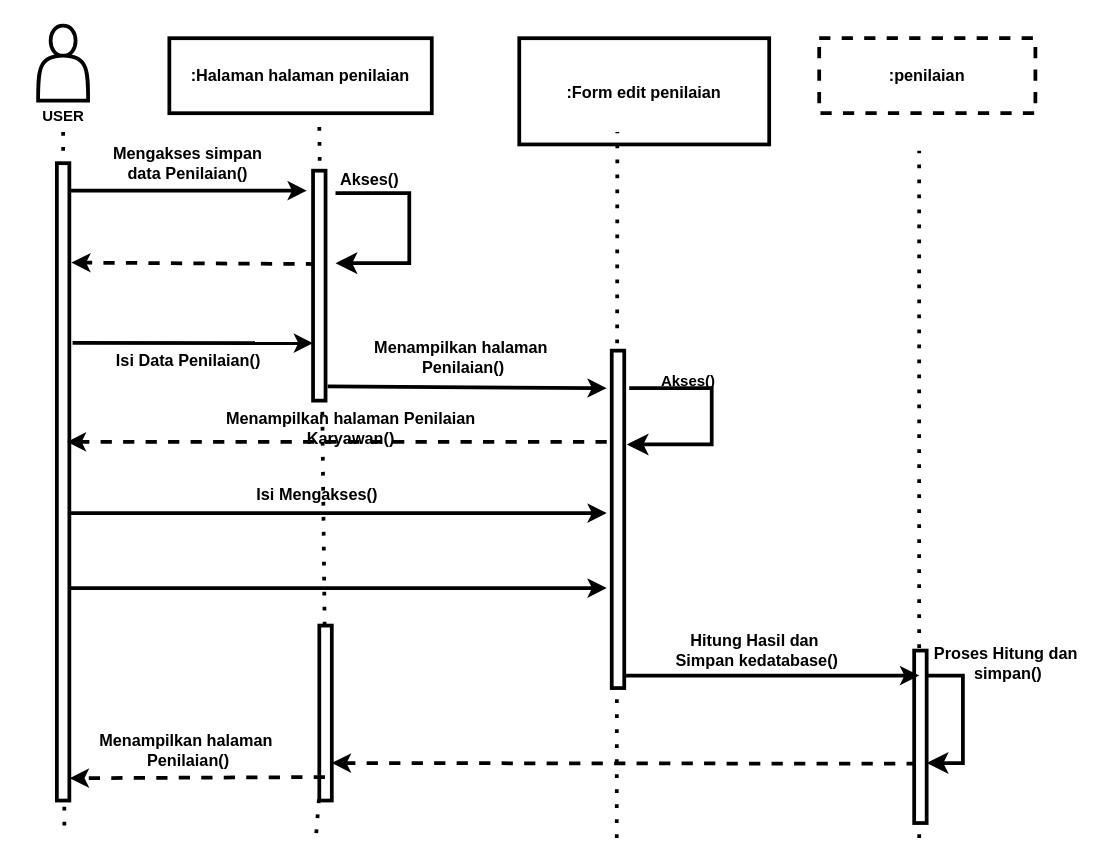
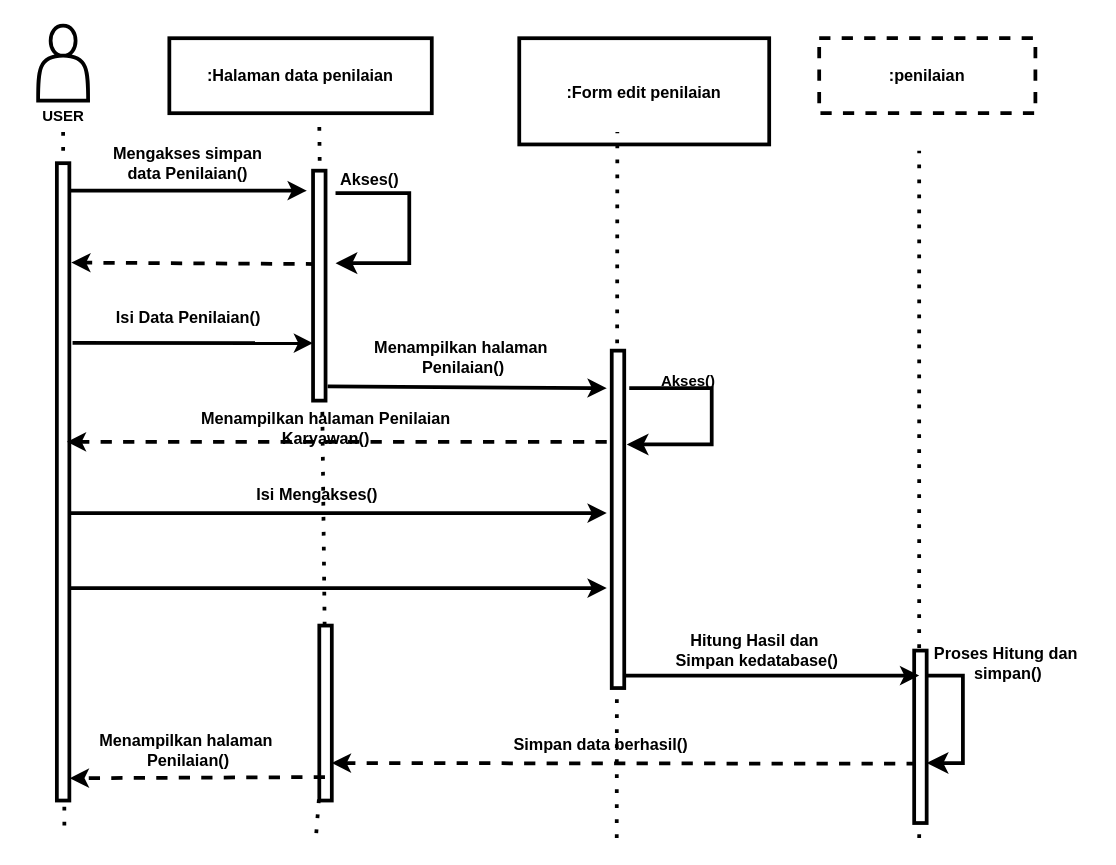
(301, 76) -> (301, 76)
(188, 361) -> (188, 317)
(351, 428) -> (326, 428)
none -> (601, 744)
